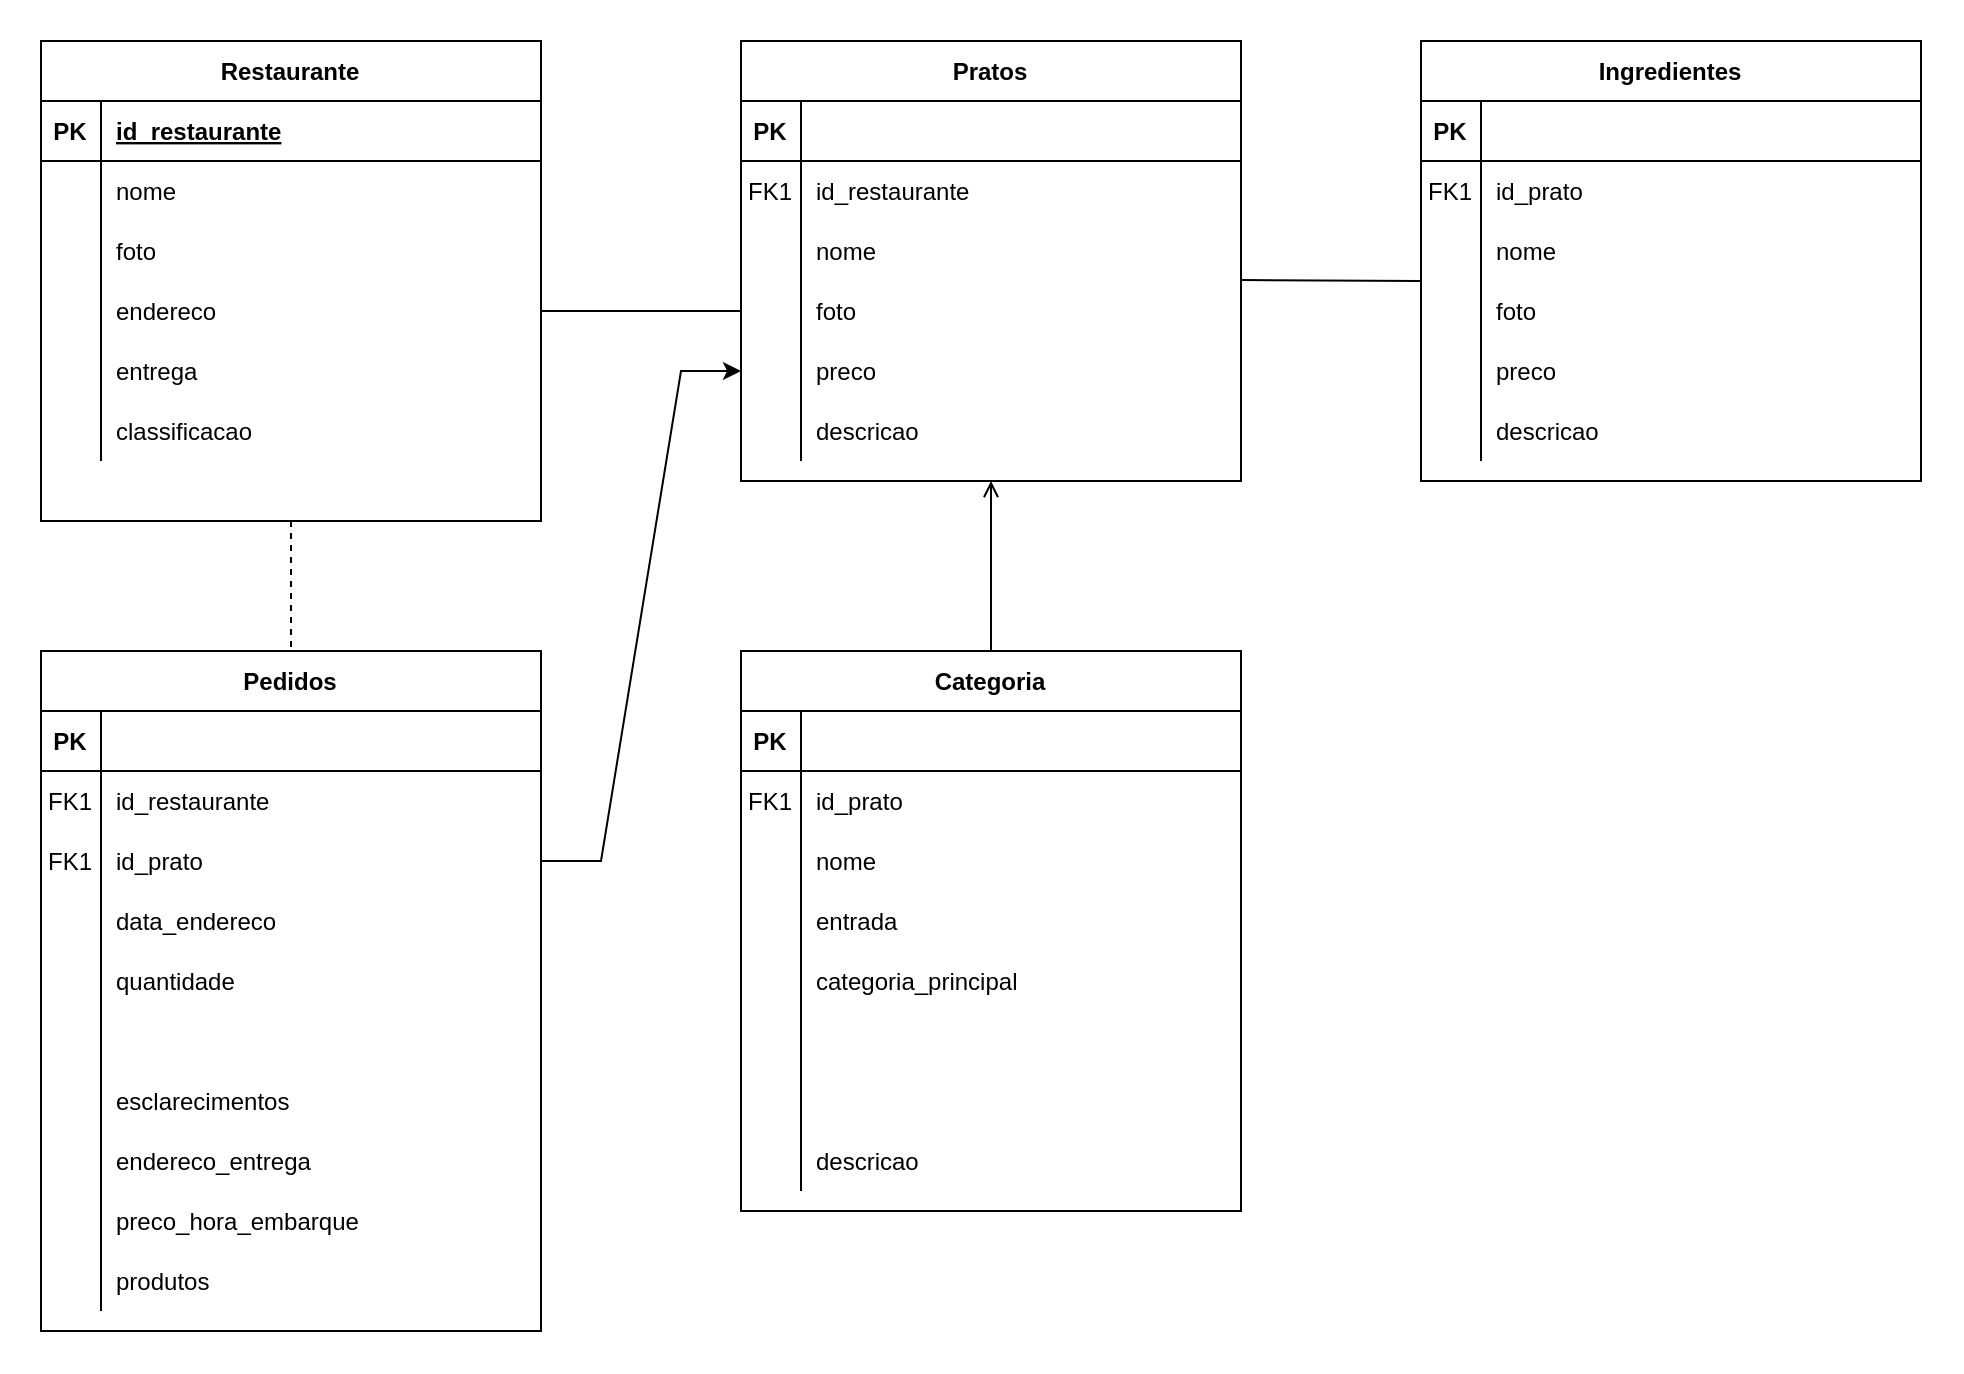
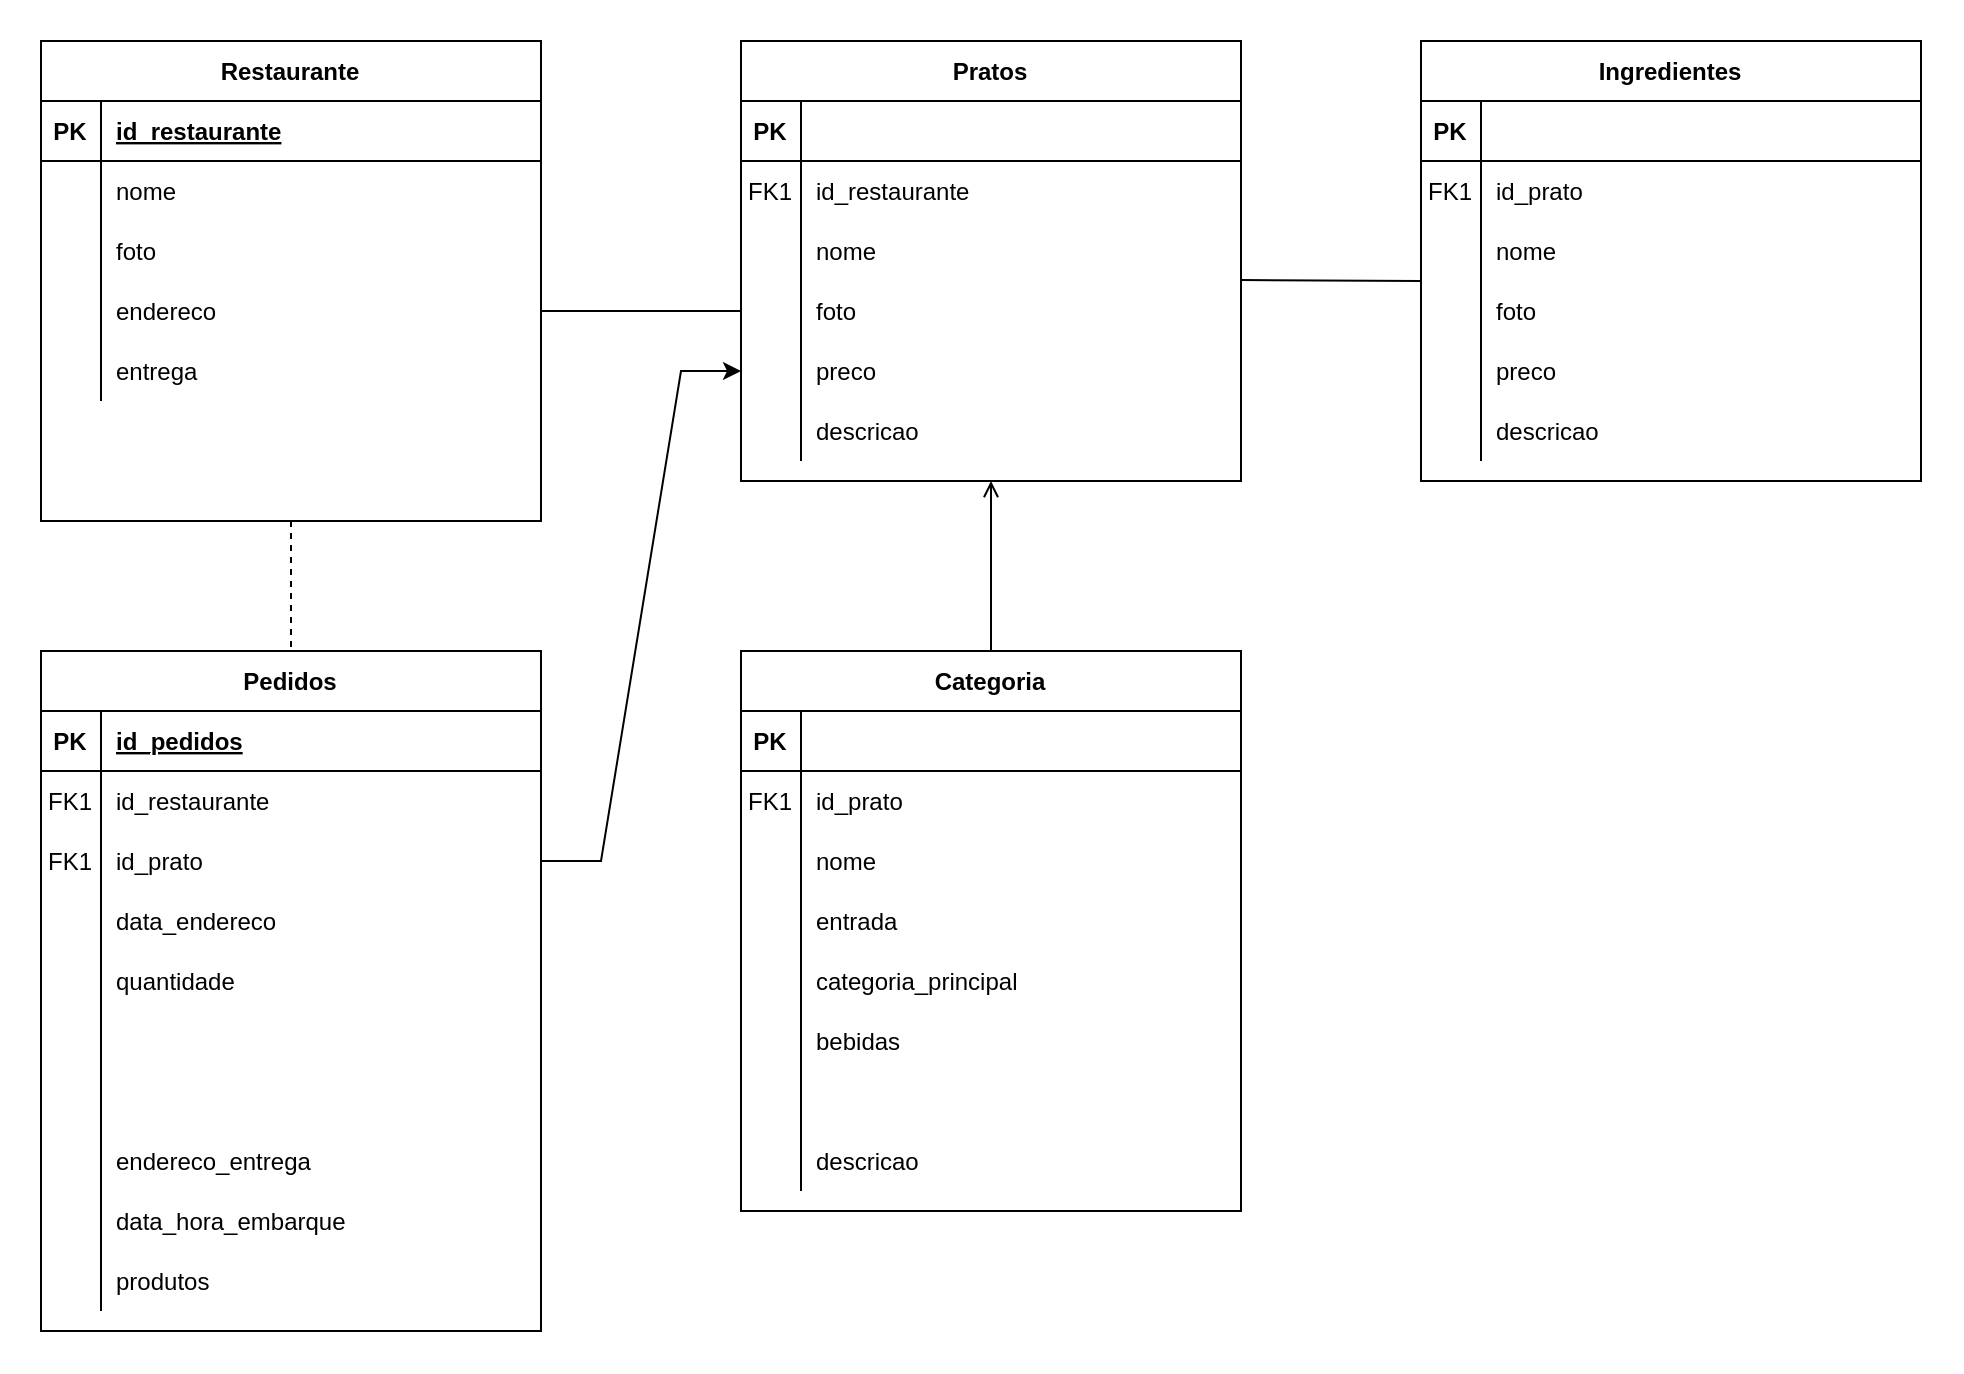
(321, 431) -> none
none -> (321, 741)
none -> (1021, 1041)
(321, 1101) -> none
(244, 1222) -> (237, 1222)
